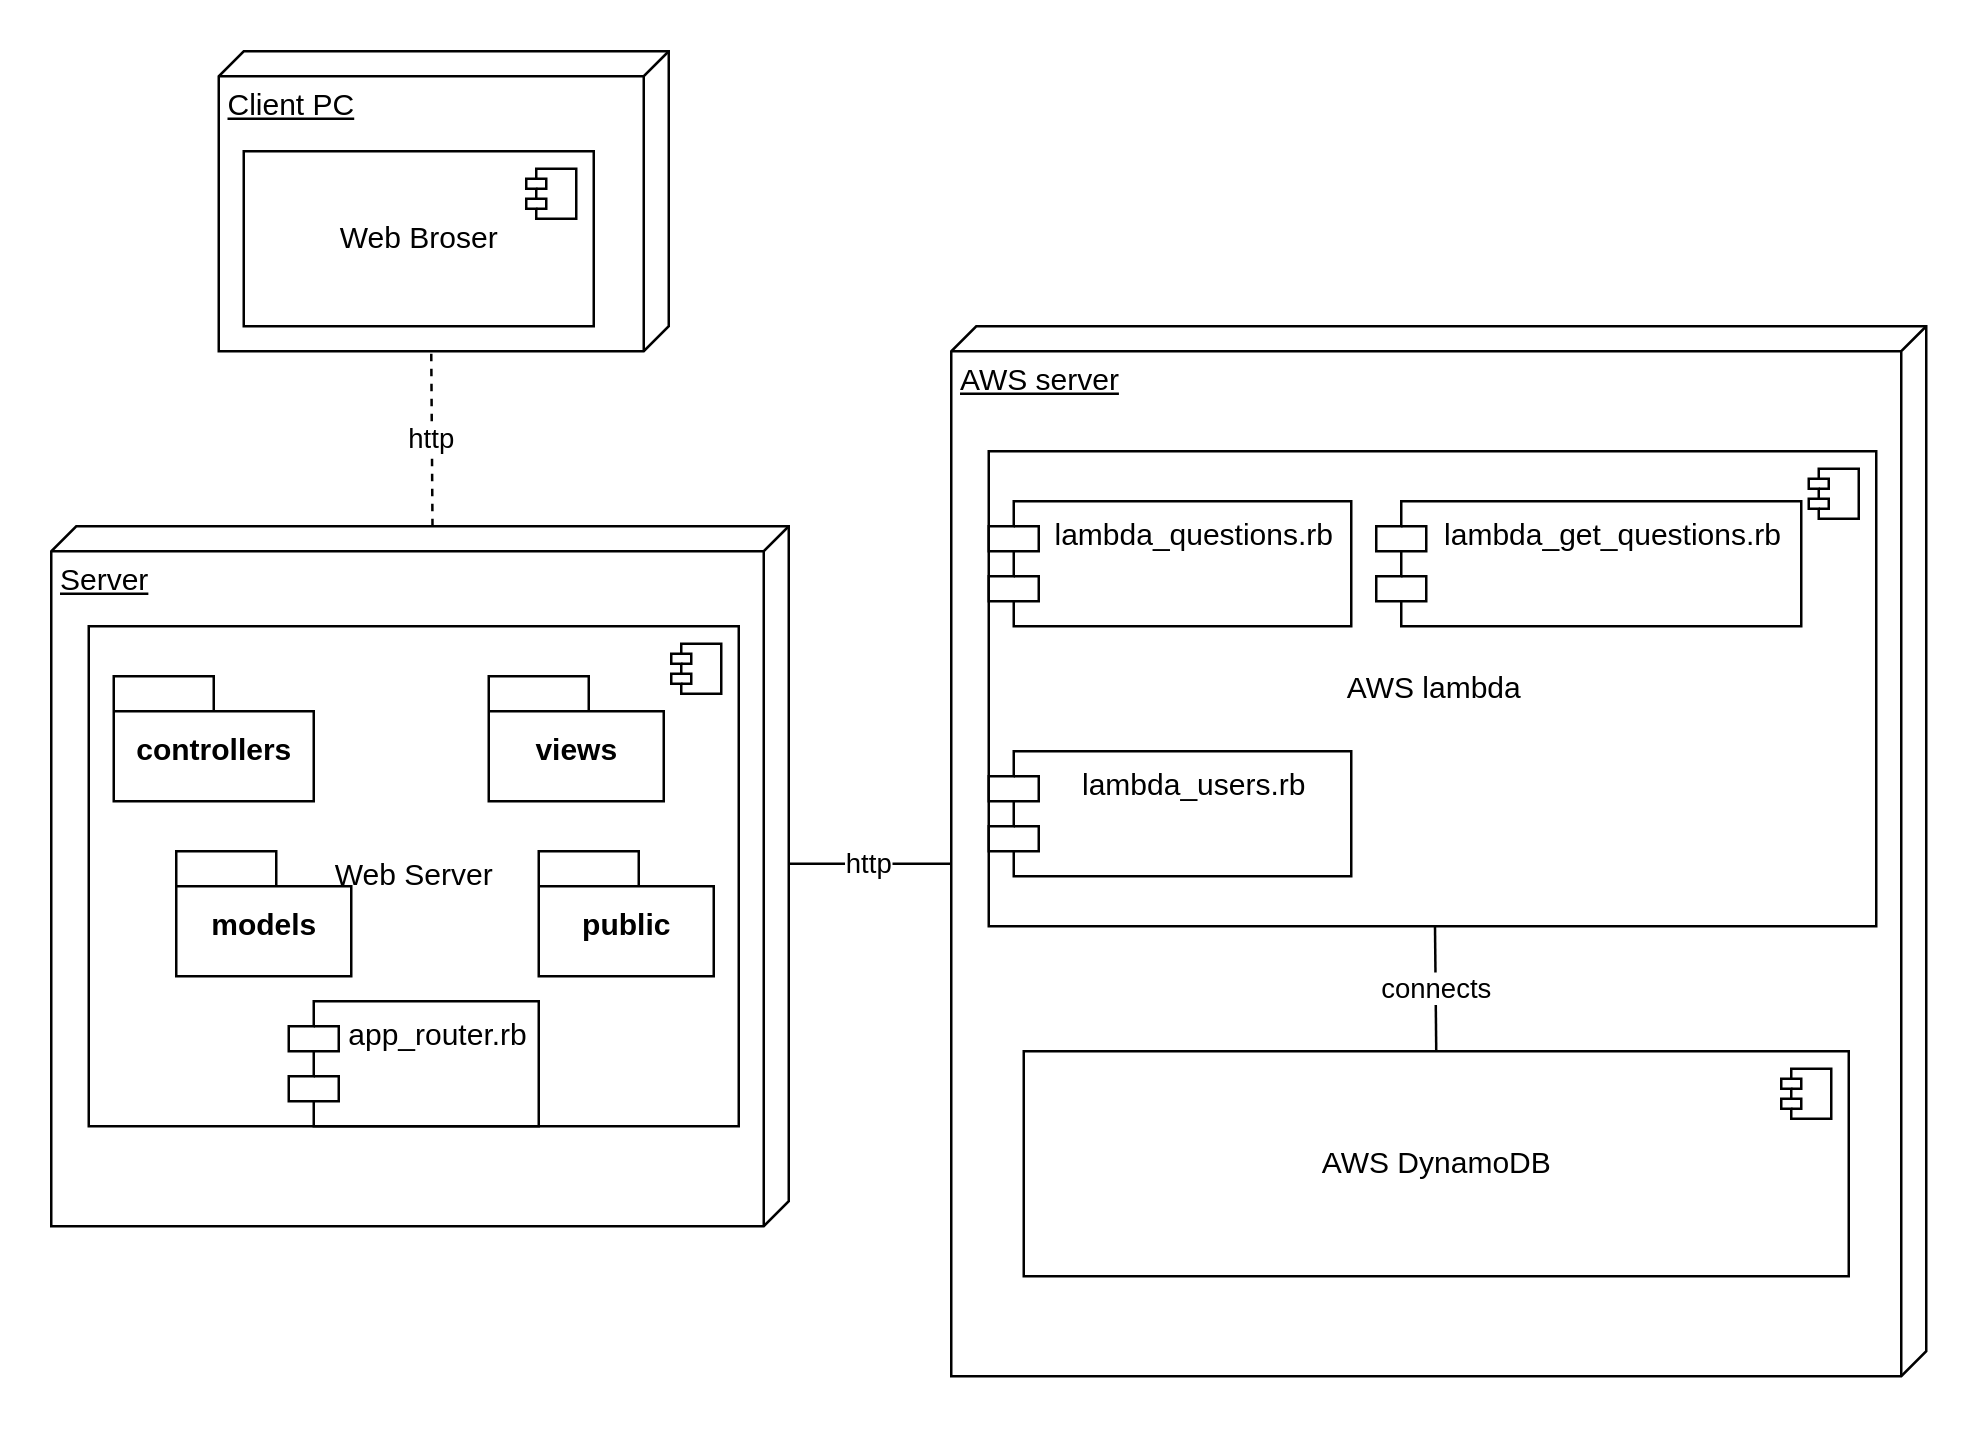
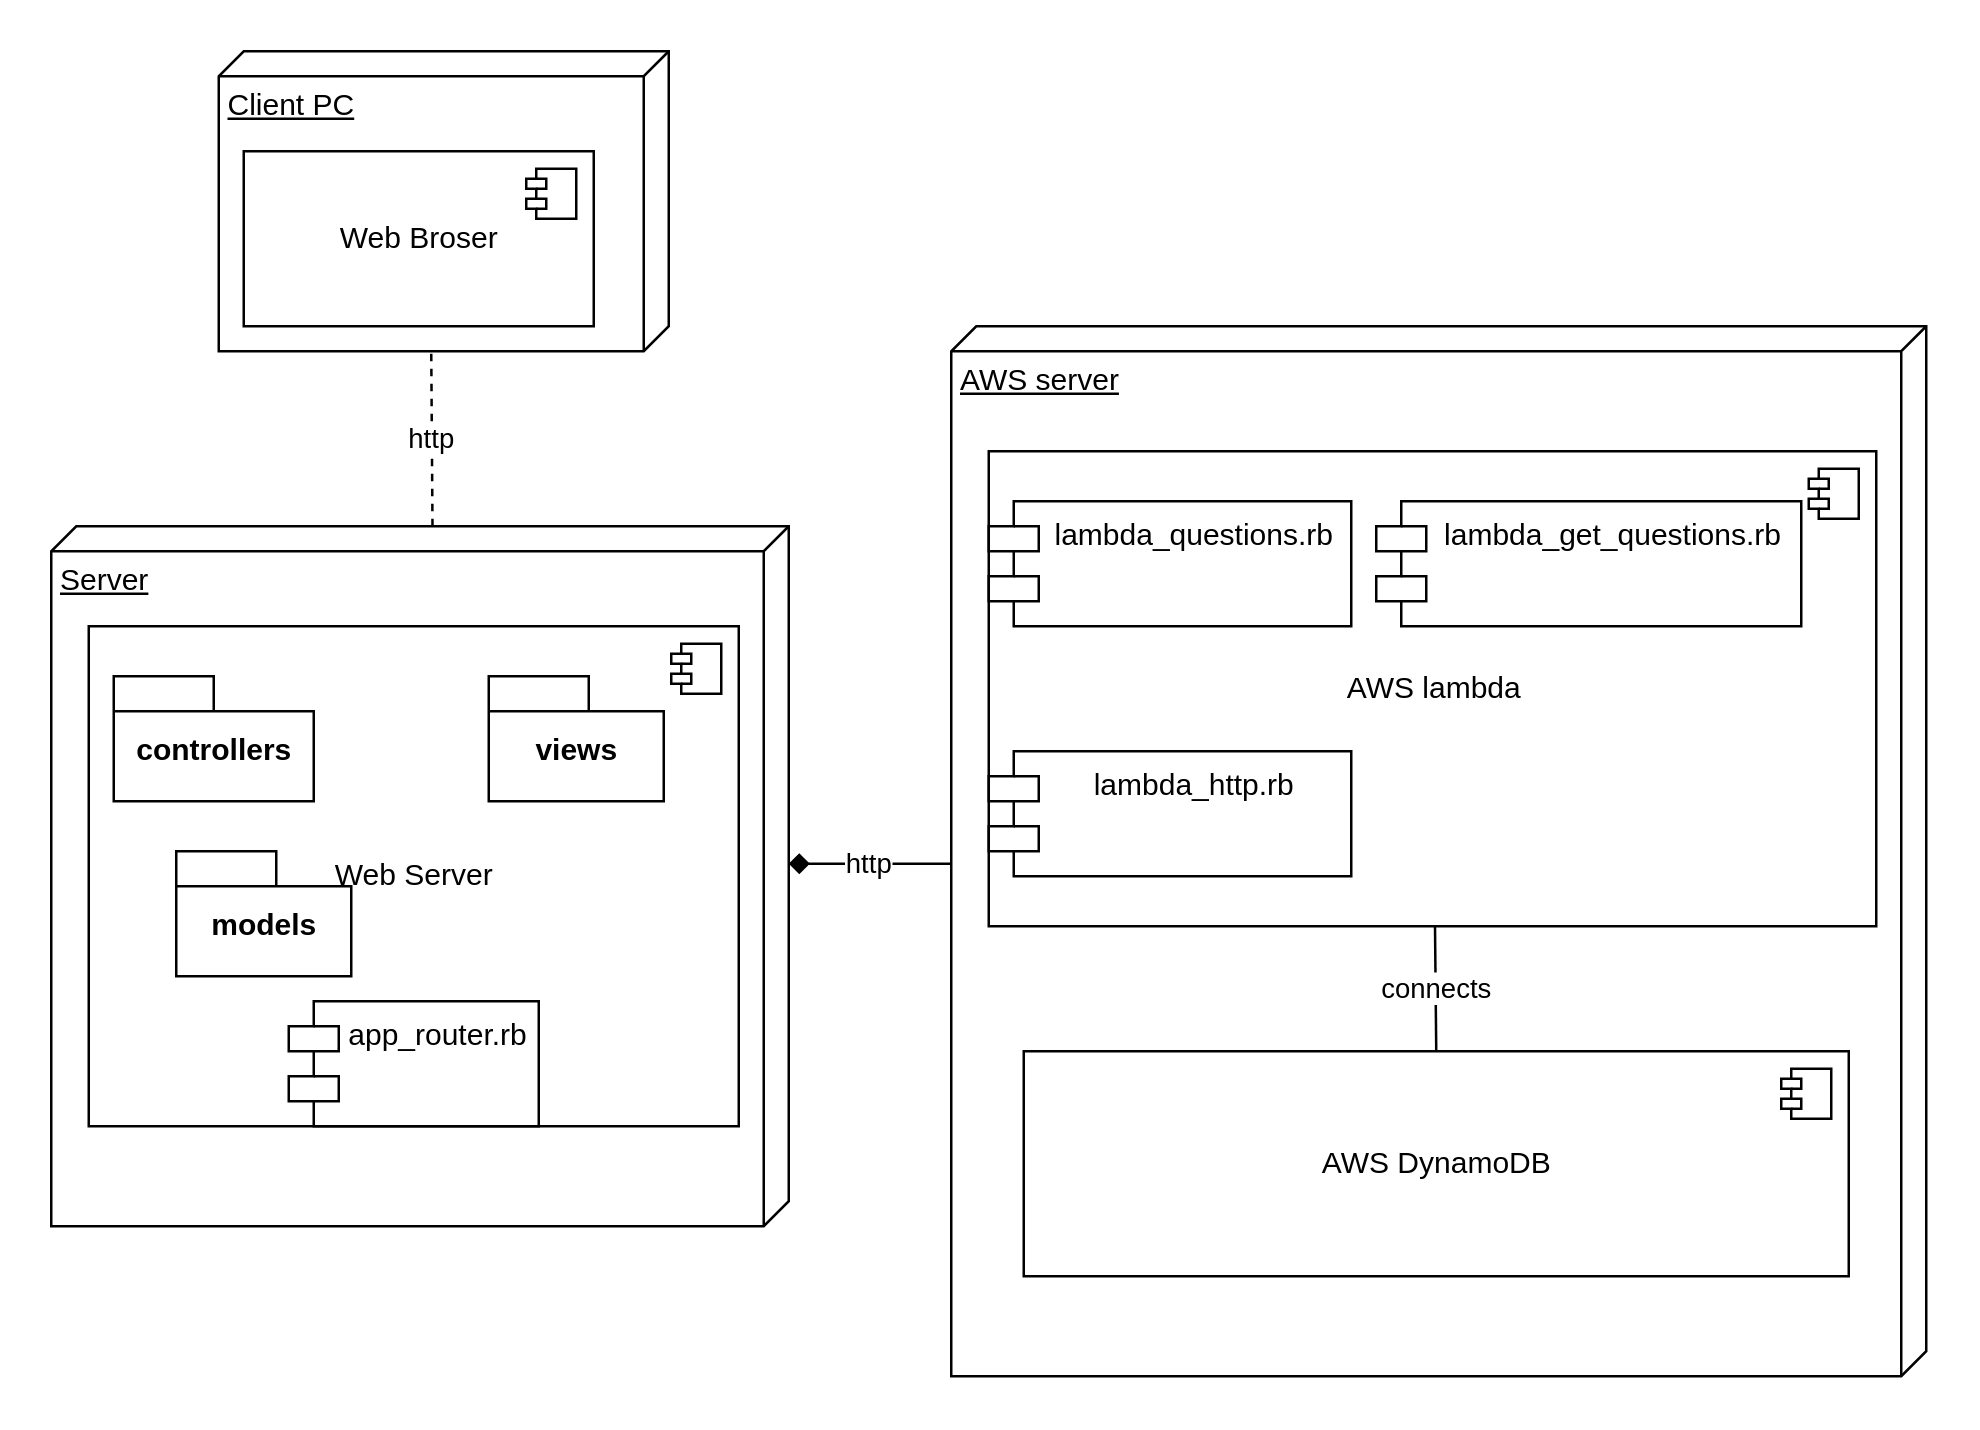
(1194, 785) -> (1194, 785)
(799, 864) -> (809, 864)
(626, 914) -> none
